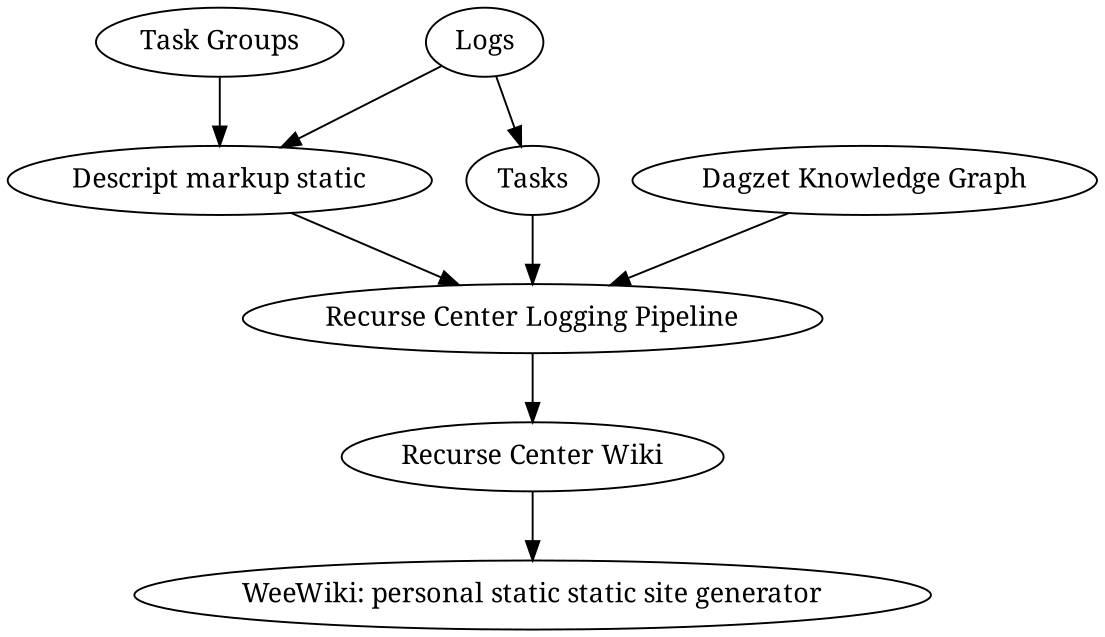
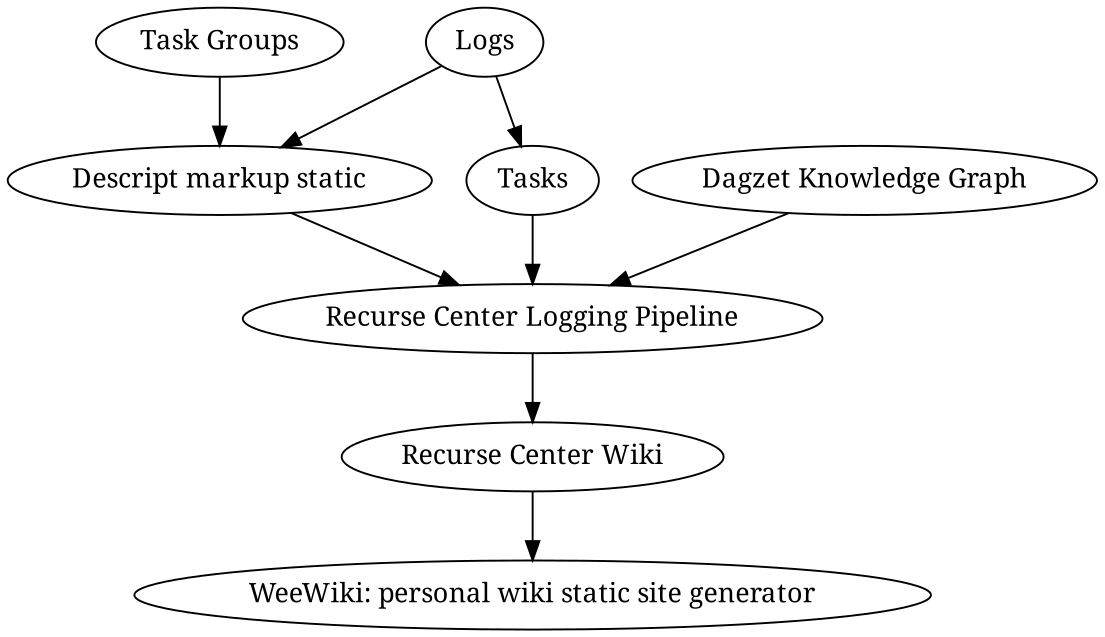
(533, 595) -> (533, 595)
